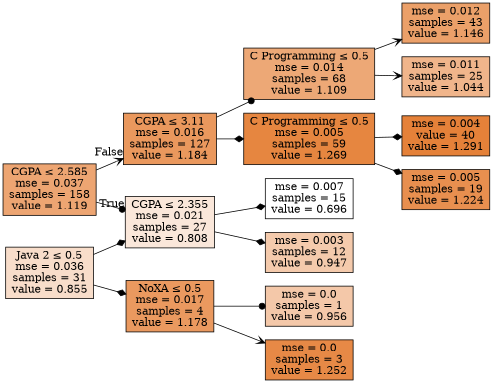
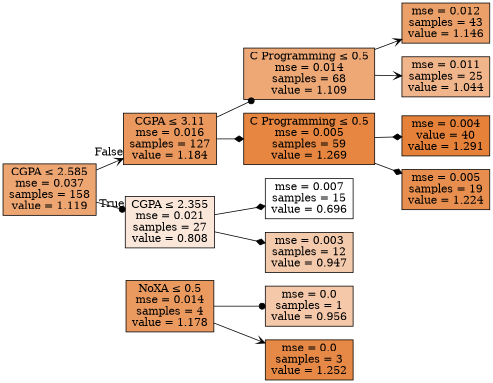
(50, 273) -> none
(170, 300) -> (170, 300)
